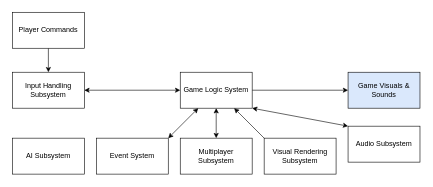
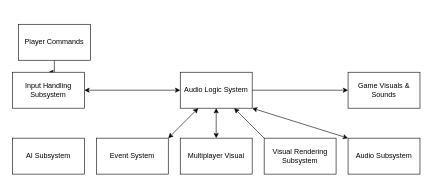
(48, 30) -> (54, 42)
(216, 90) -> (216, 90)
(384, 90) -> (384, 90)
(384, 144) -> (384, 156)
(216, 156) -> (216, 156)
